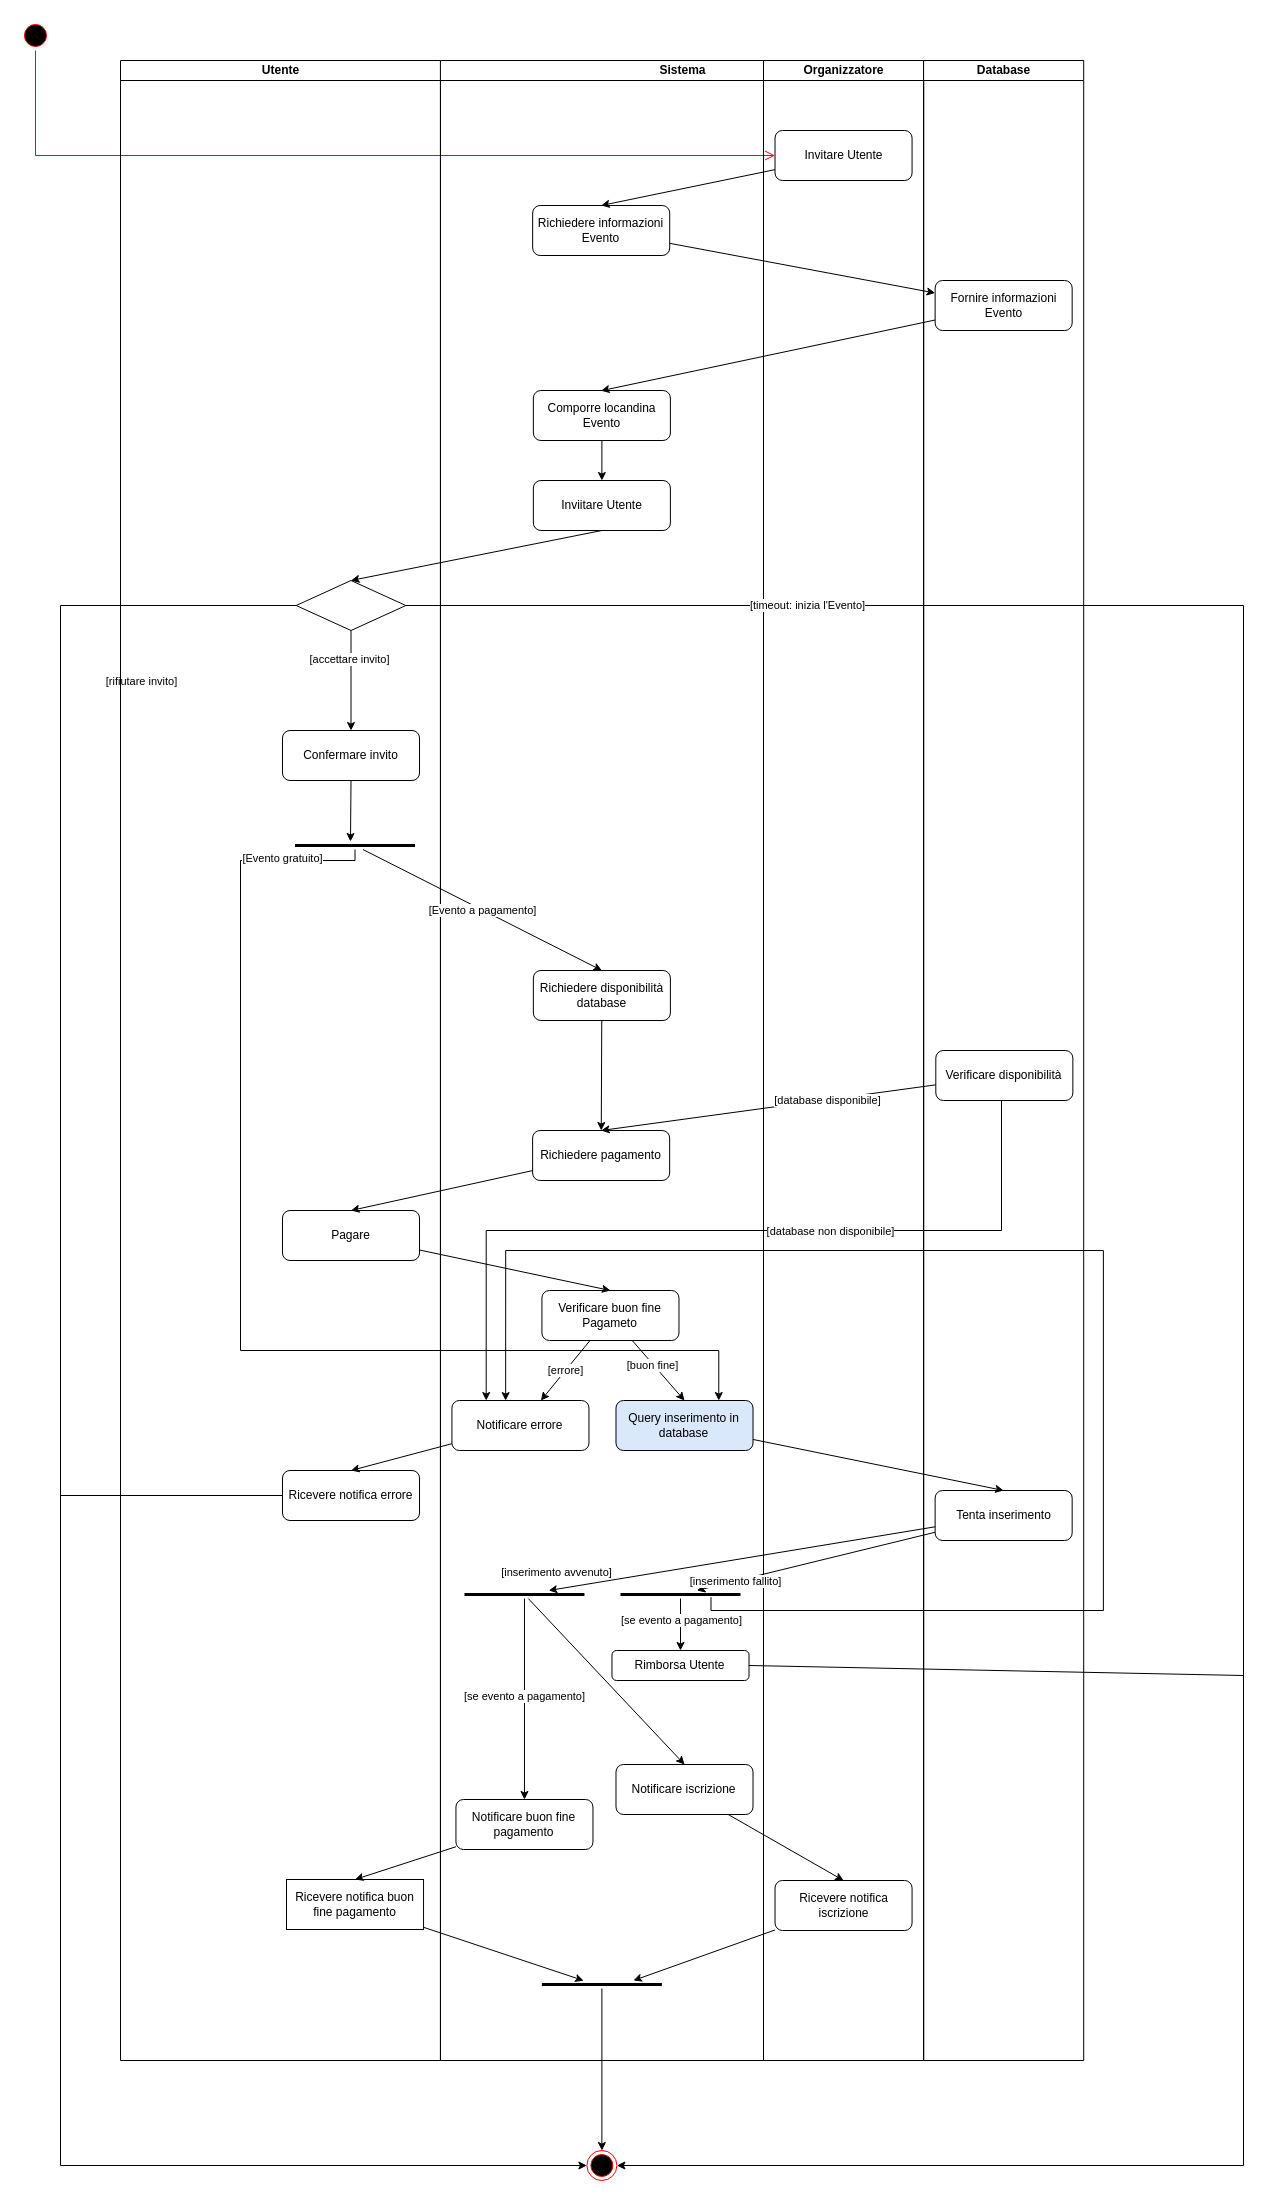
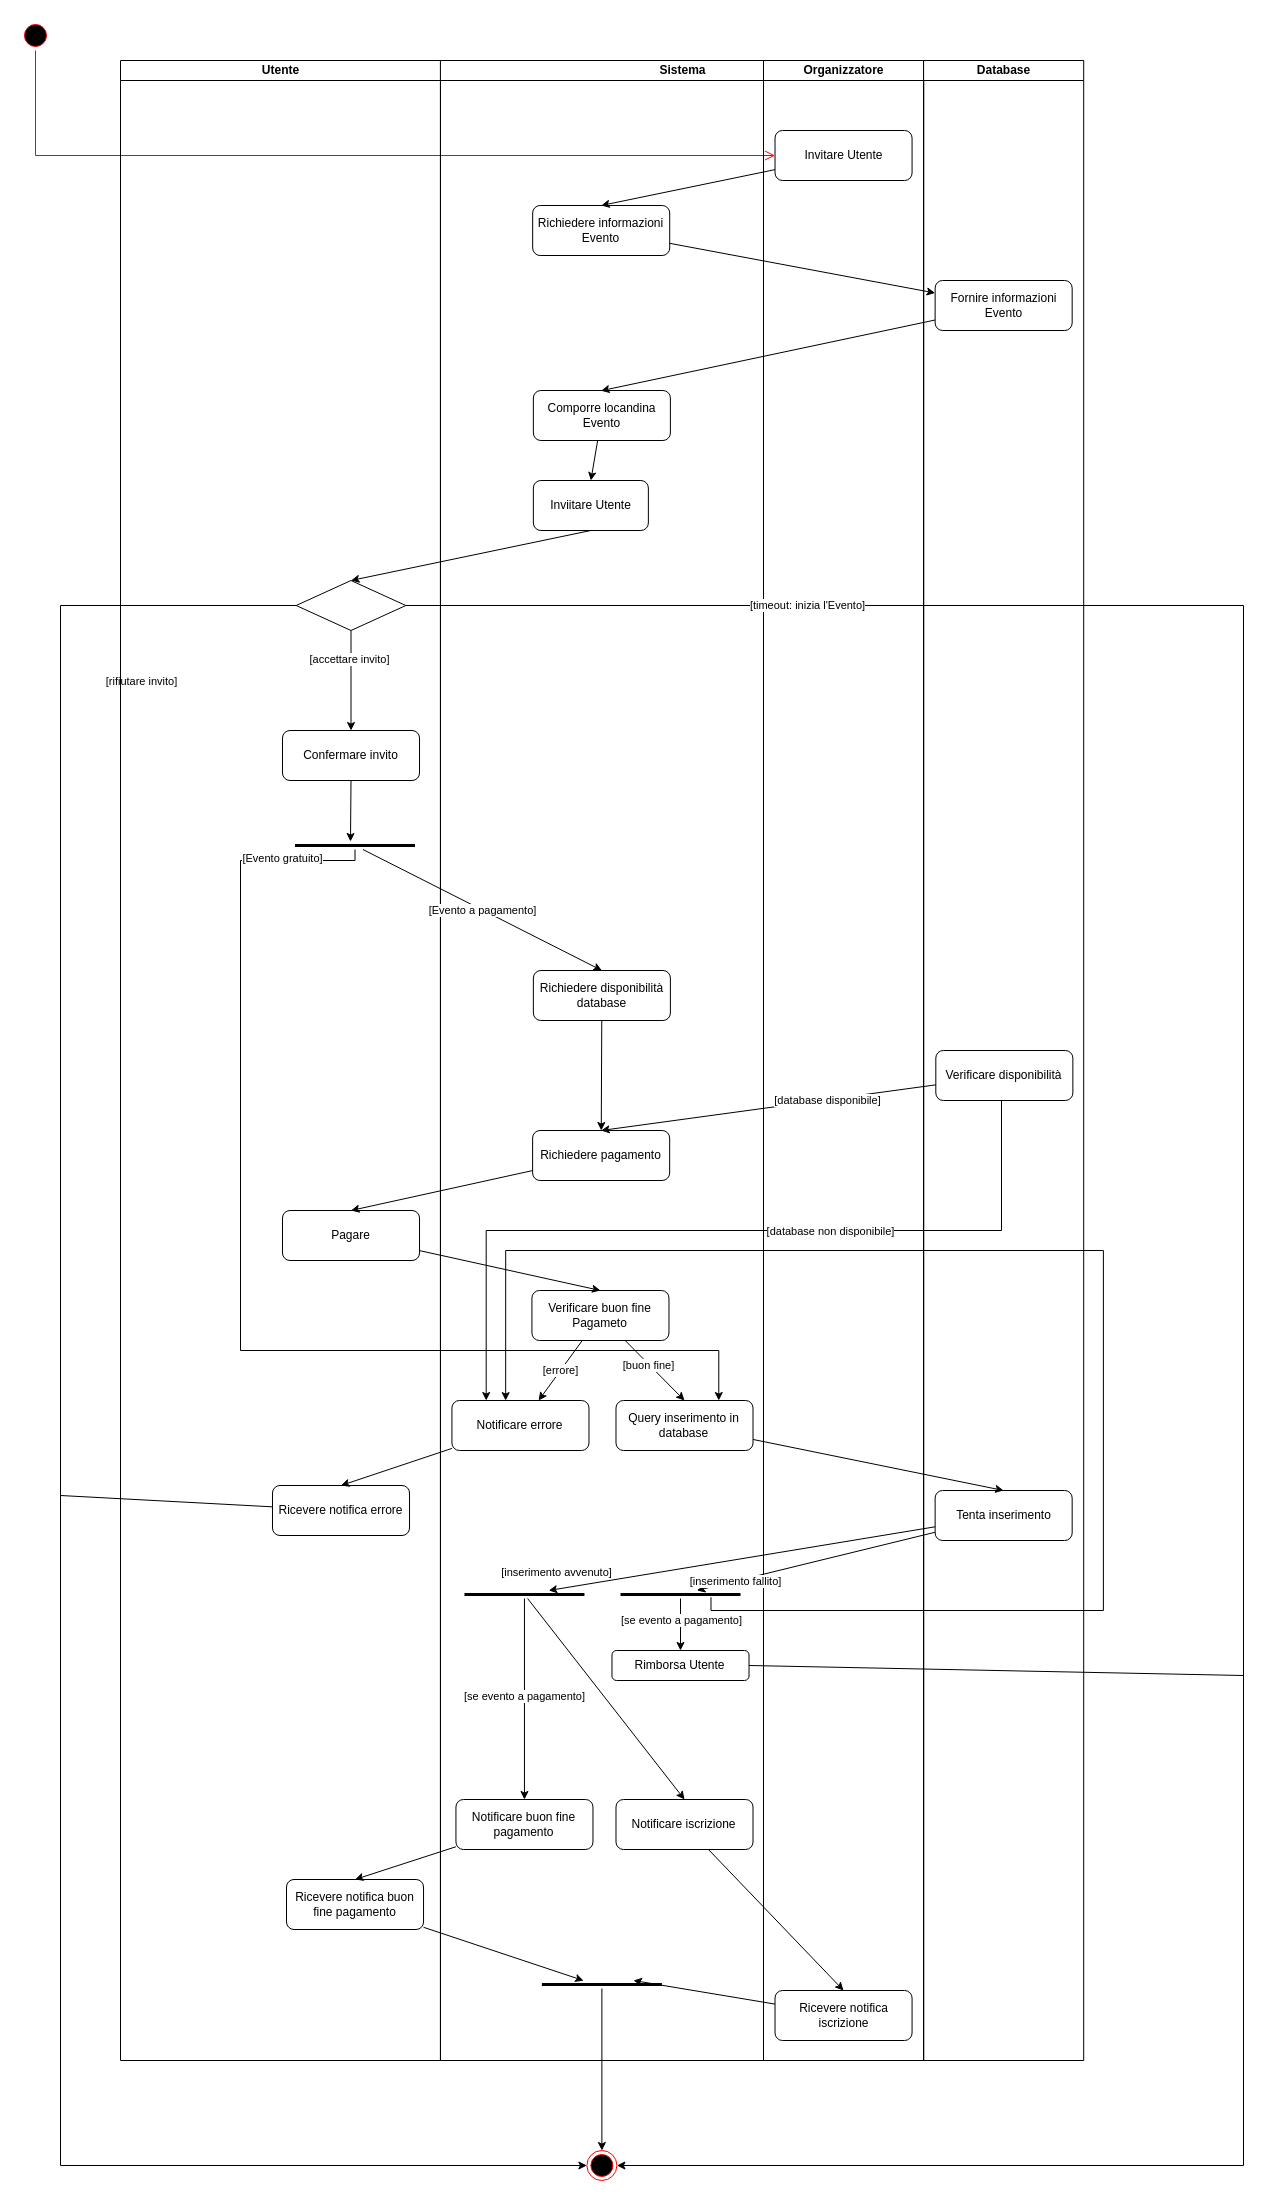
(602, 506) -> (591, 506)
(610, 1316) -> (600, 1316)
(685, 1426) -> (685, 1426)
(351, 1496) -> (341, 1511)
(685, 1790) -> (685, 1825)
(355, 1905) -> (355, 1905)
(844, 1906) -> (844, 2016)
